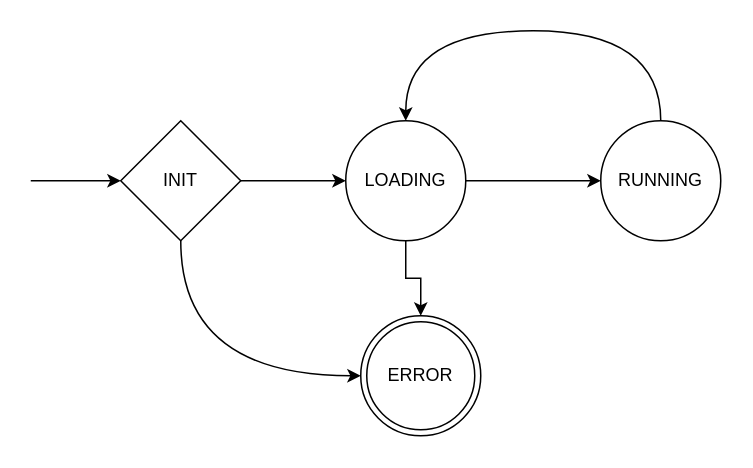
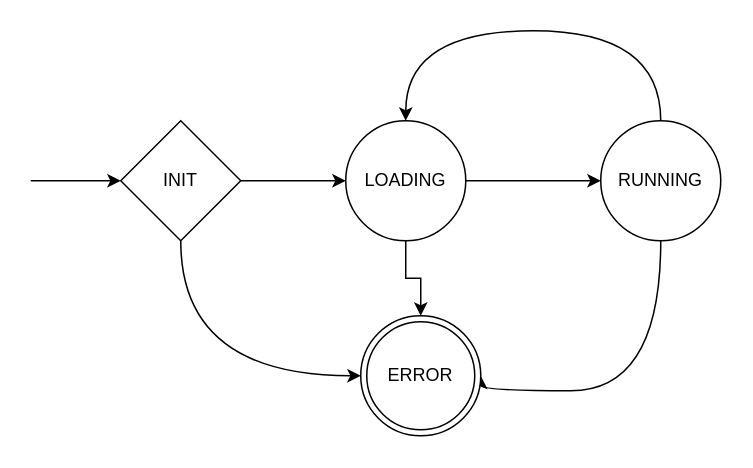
none -> (621, 373)
